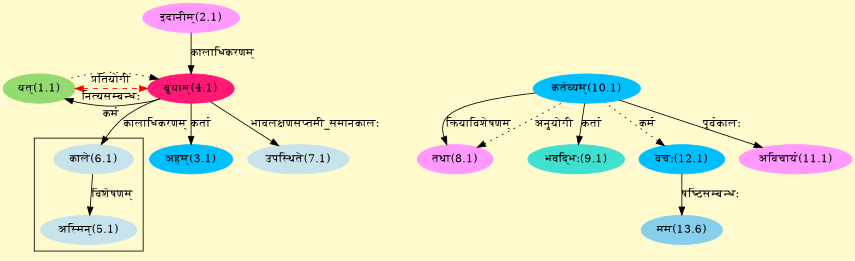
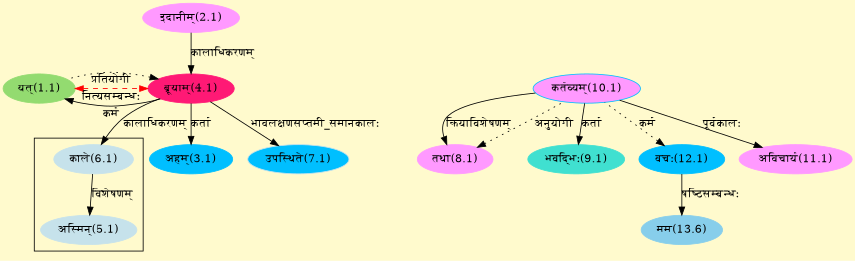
(587, 89) -> (587, 89)
(298, 159) -> (298, 159)
